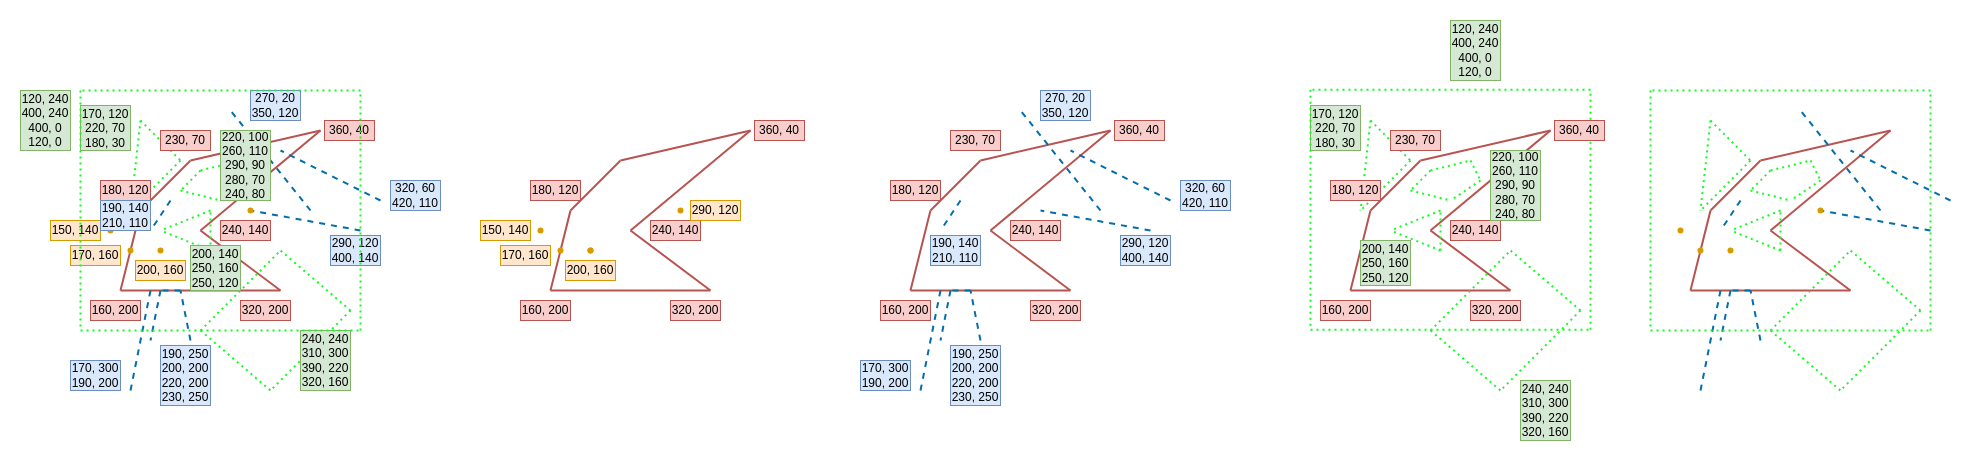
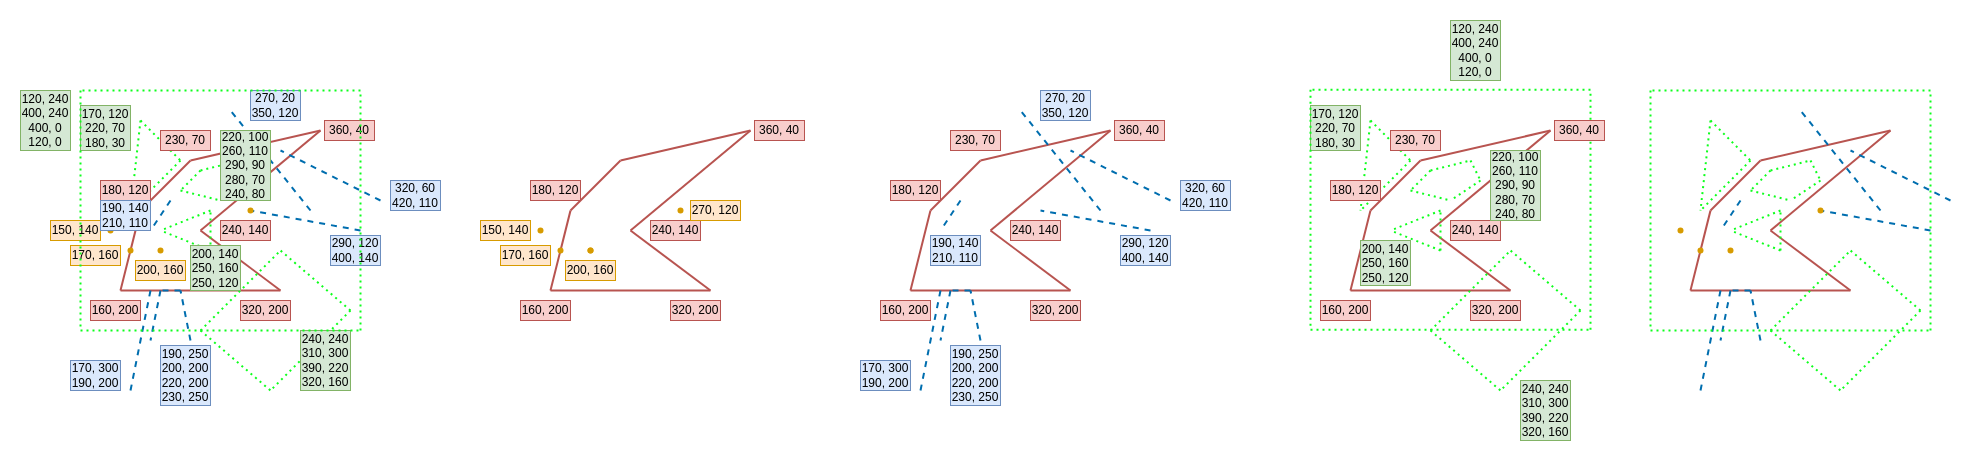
(716, 211) -> (716, 211)
